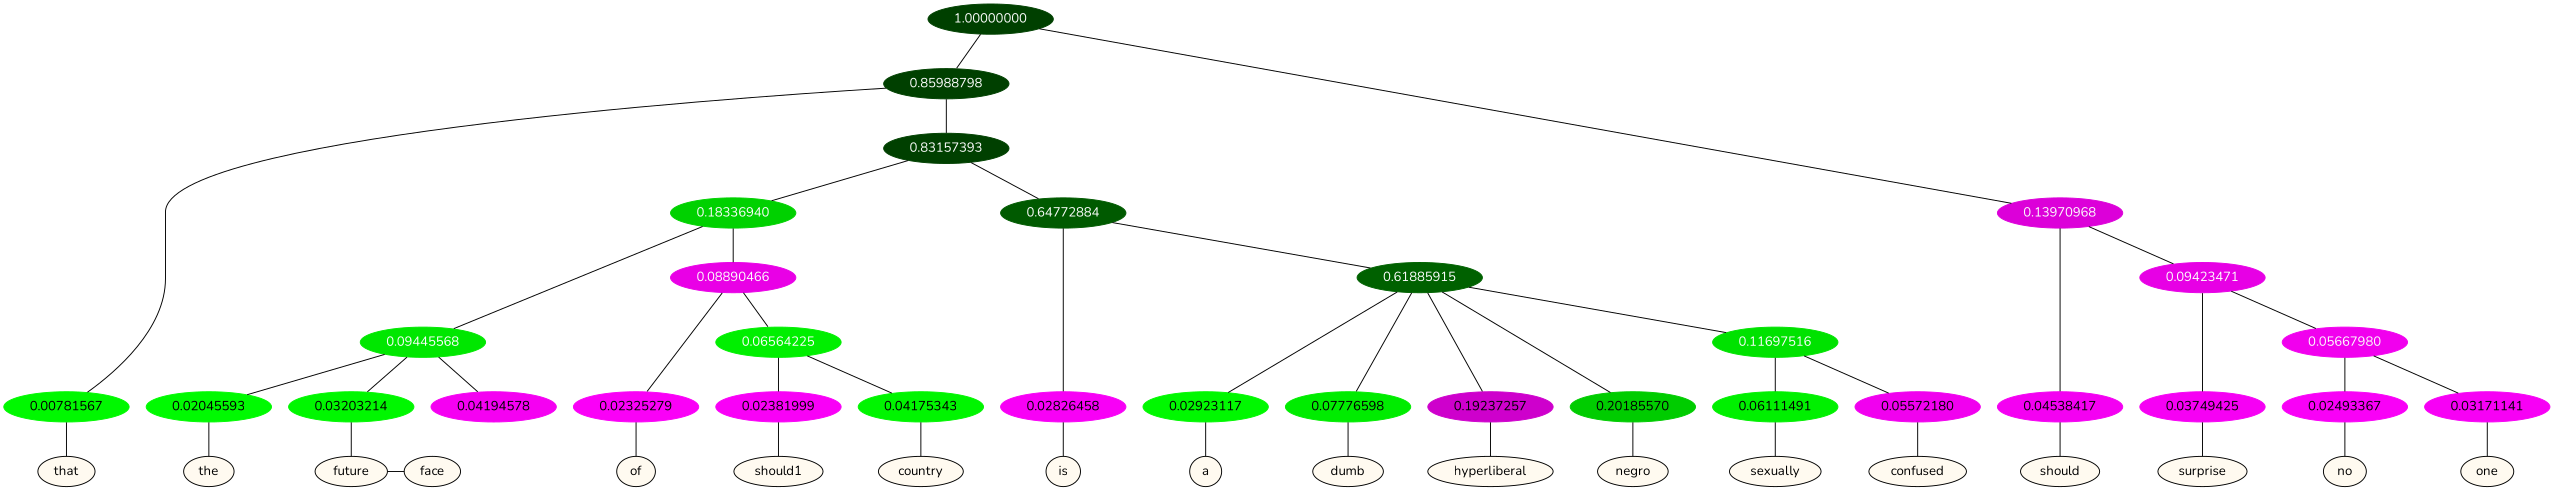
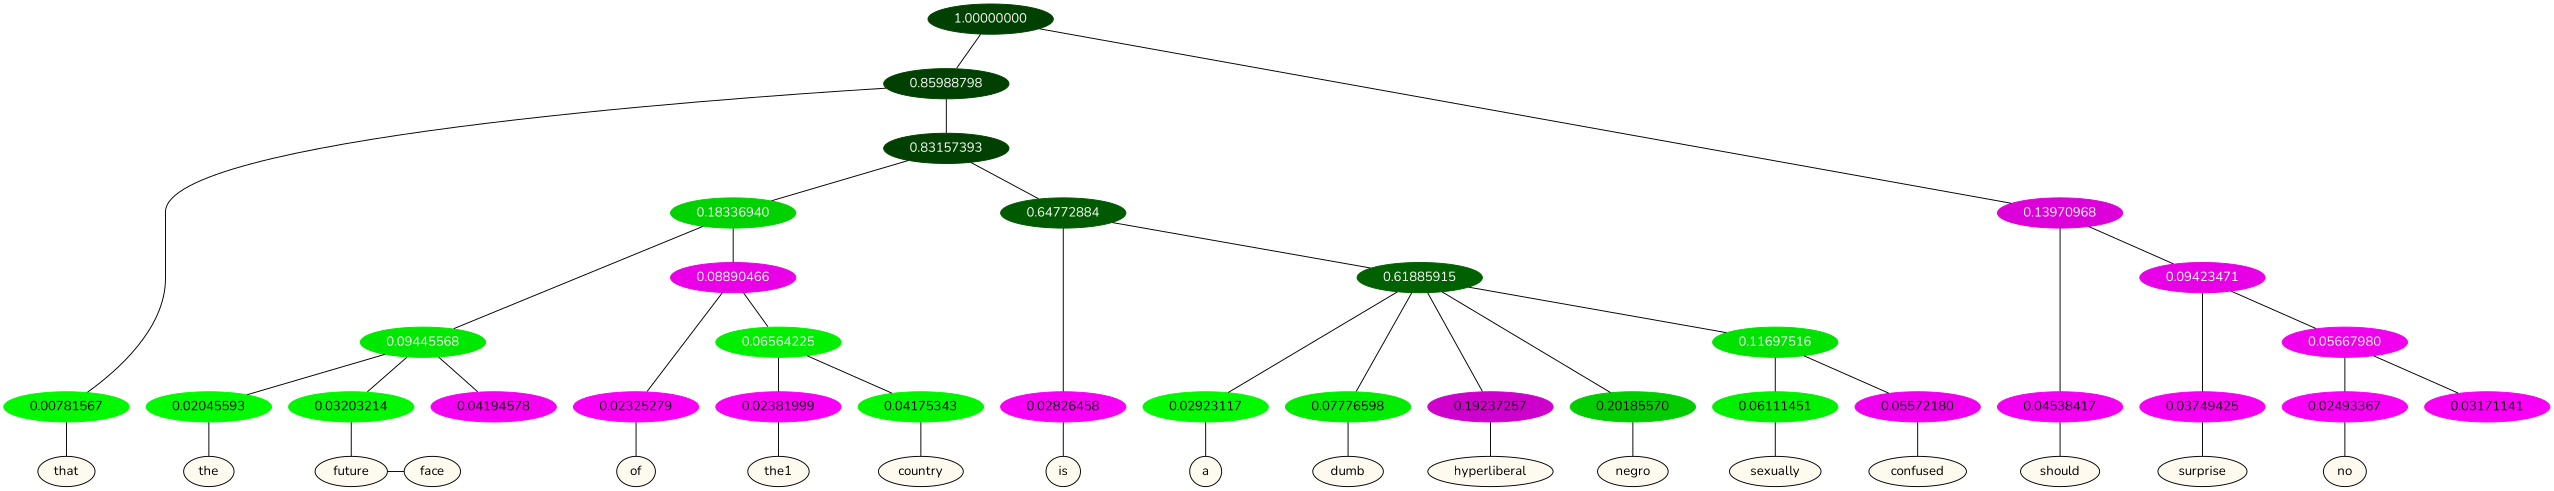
(1775, 407) -> (1775, 407)
(778, 471) -> (778, 471)
(2487, 471) -> none
